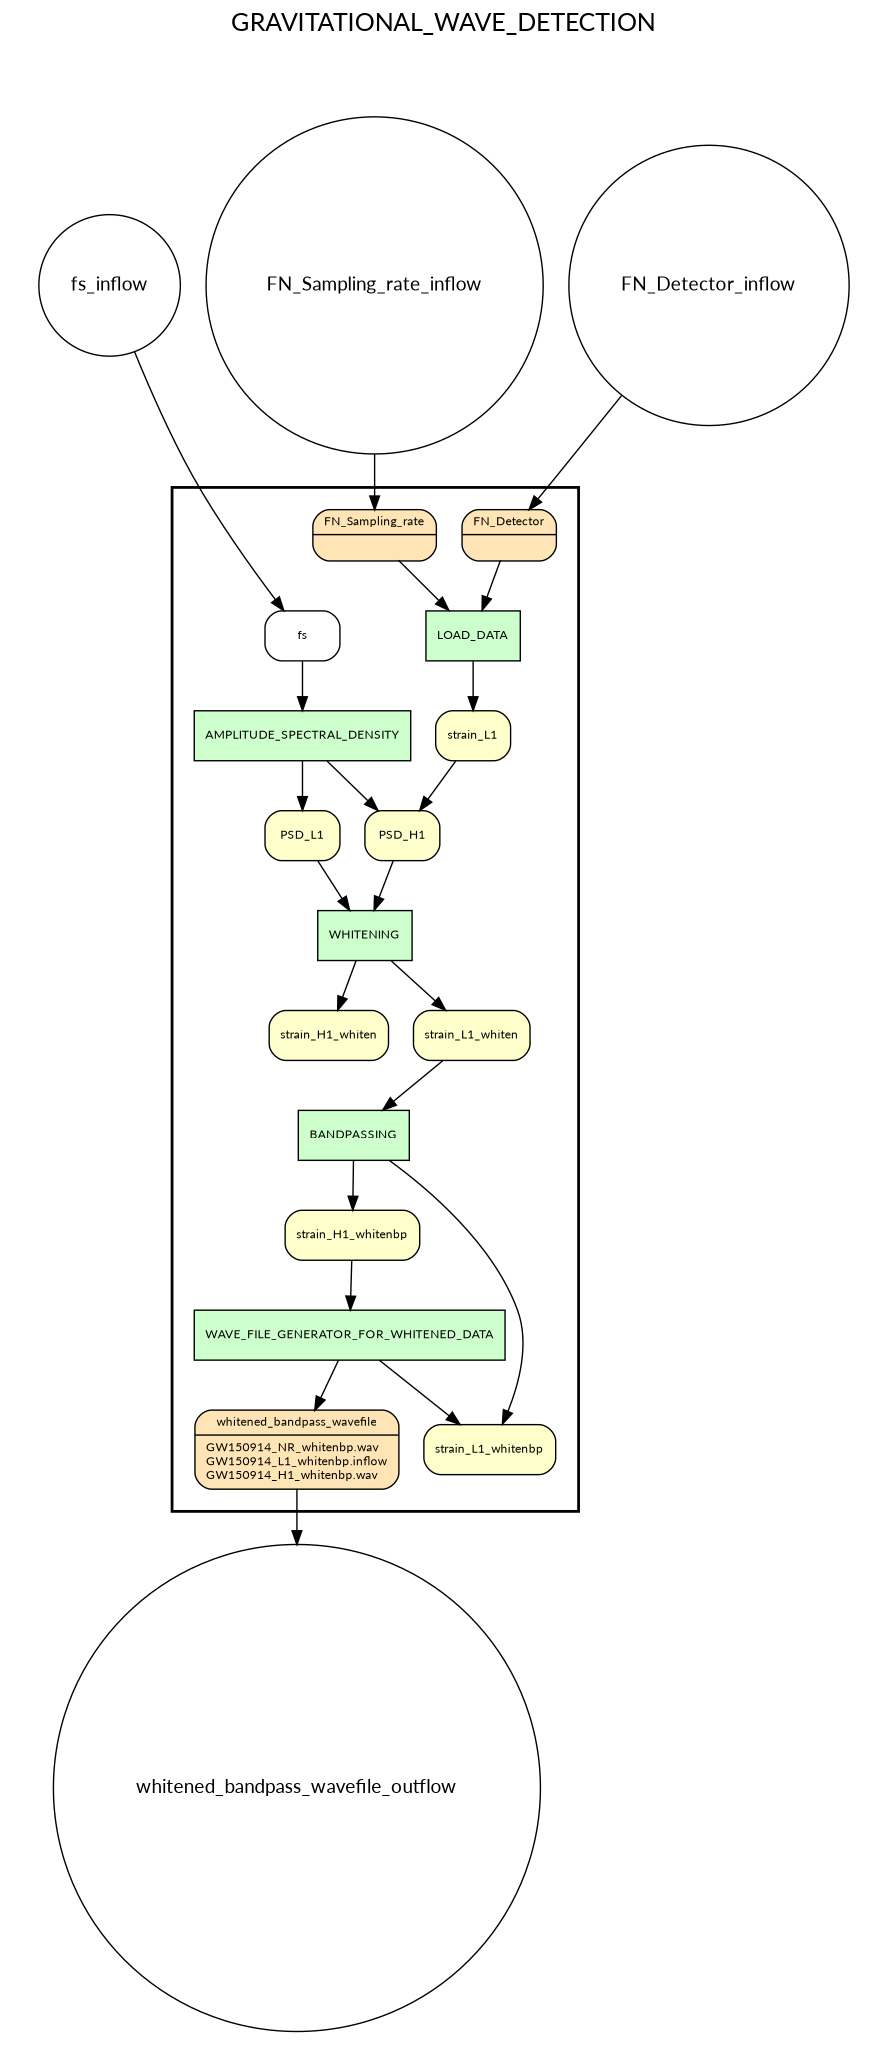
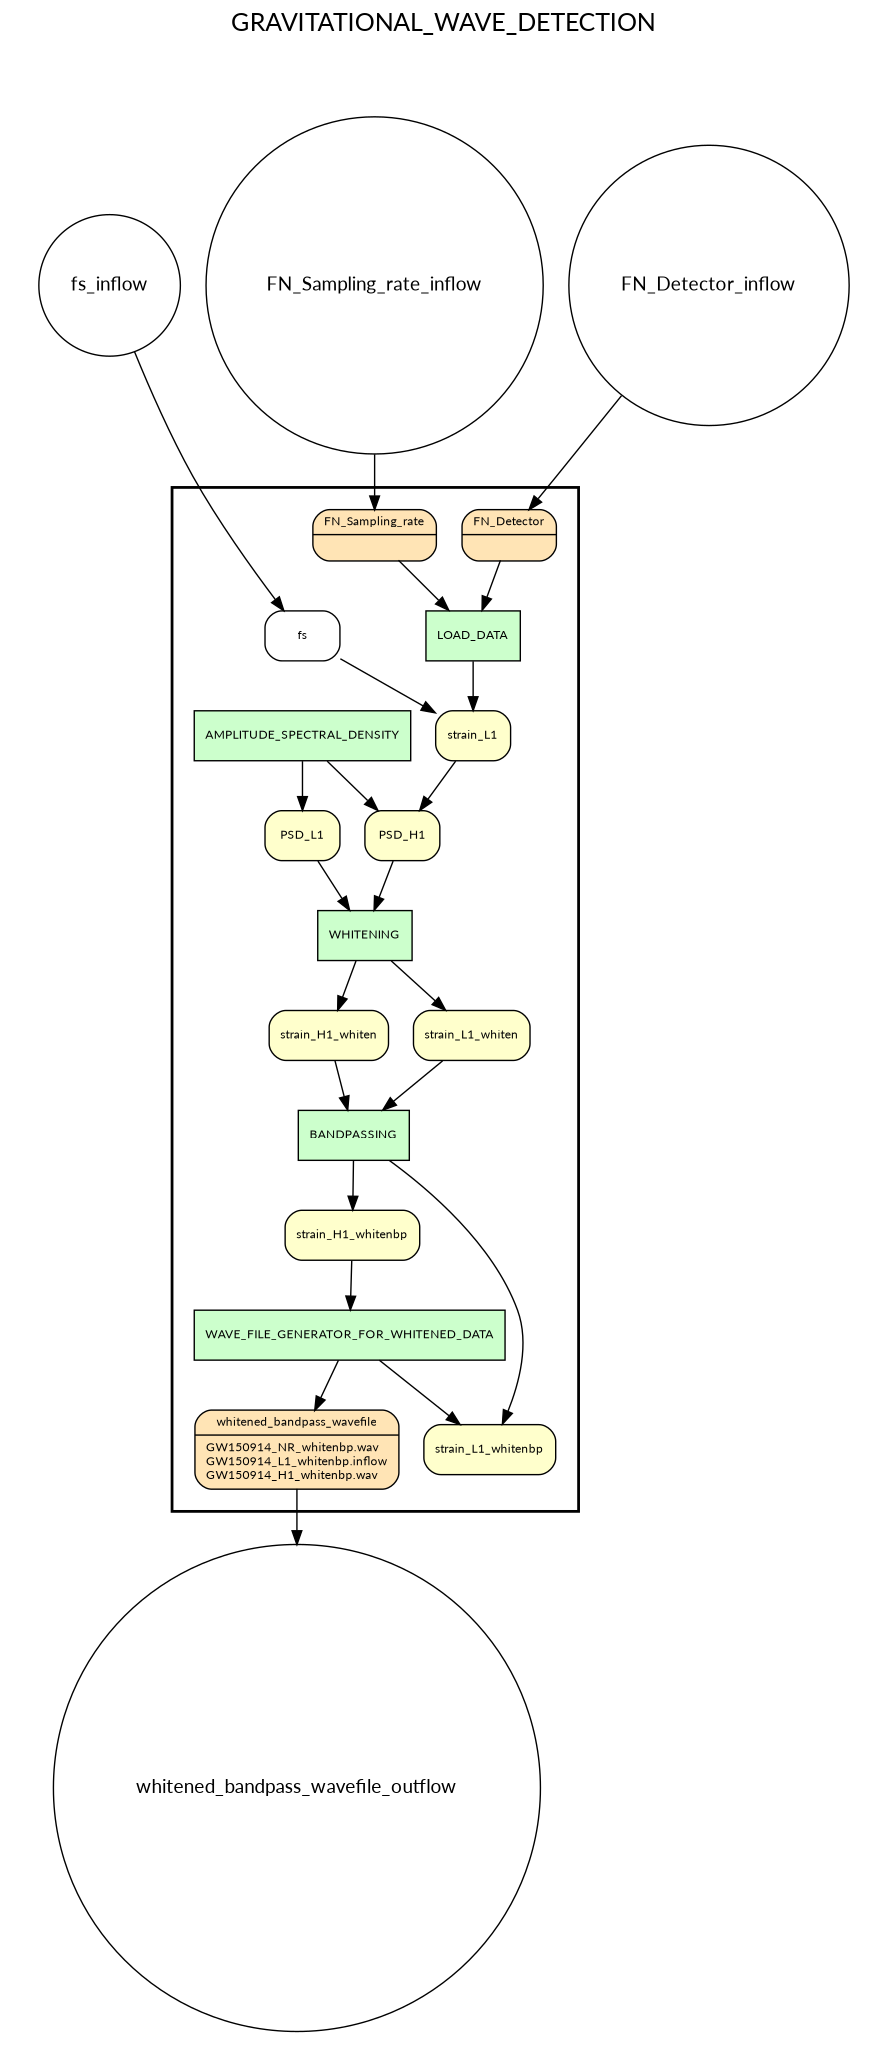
(302, 679) -> (382, 682)
none -> (340, 1079)
